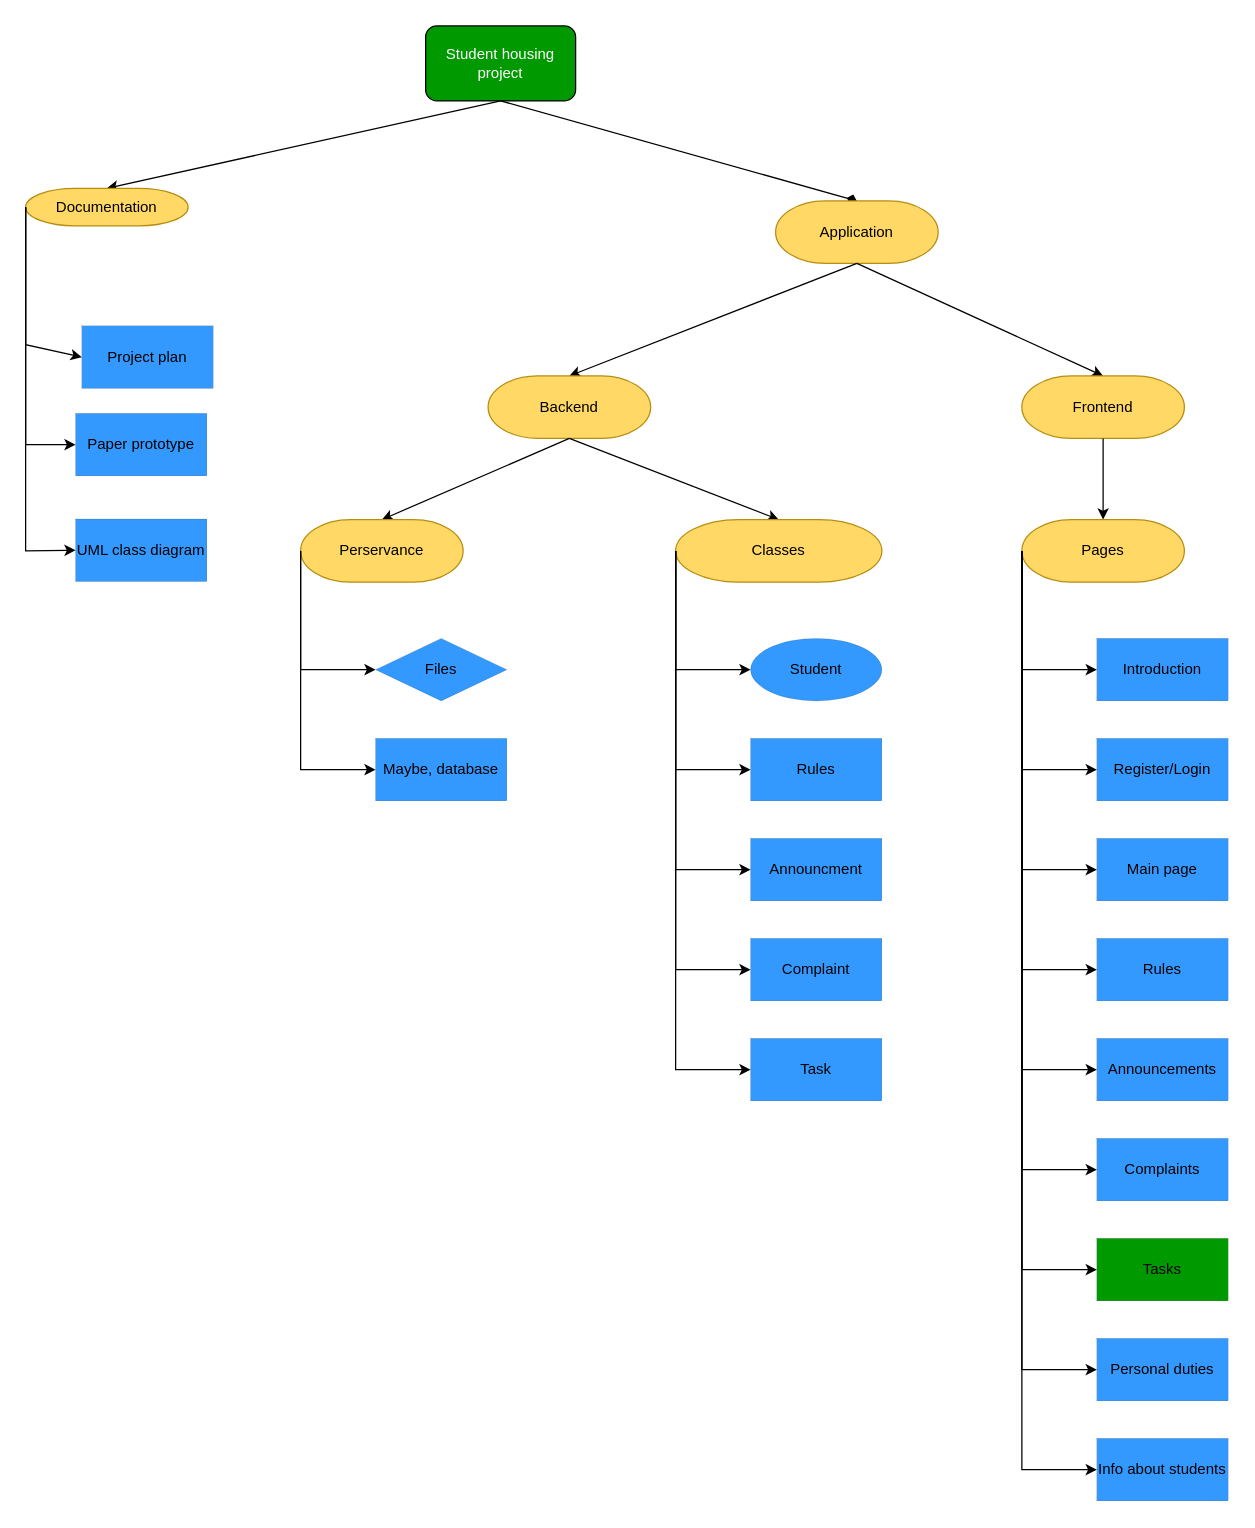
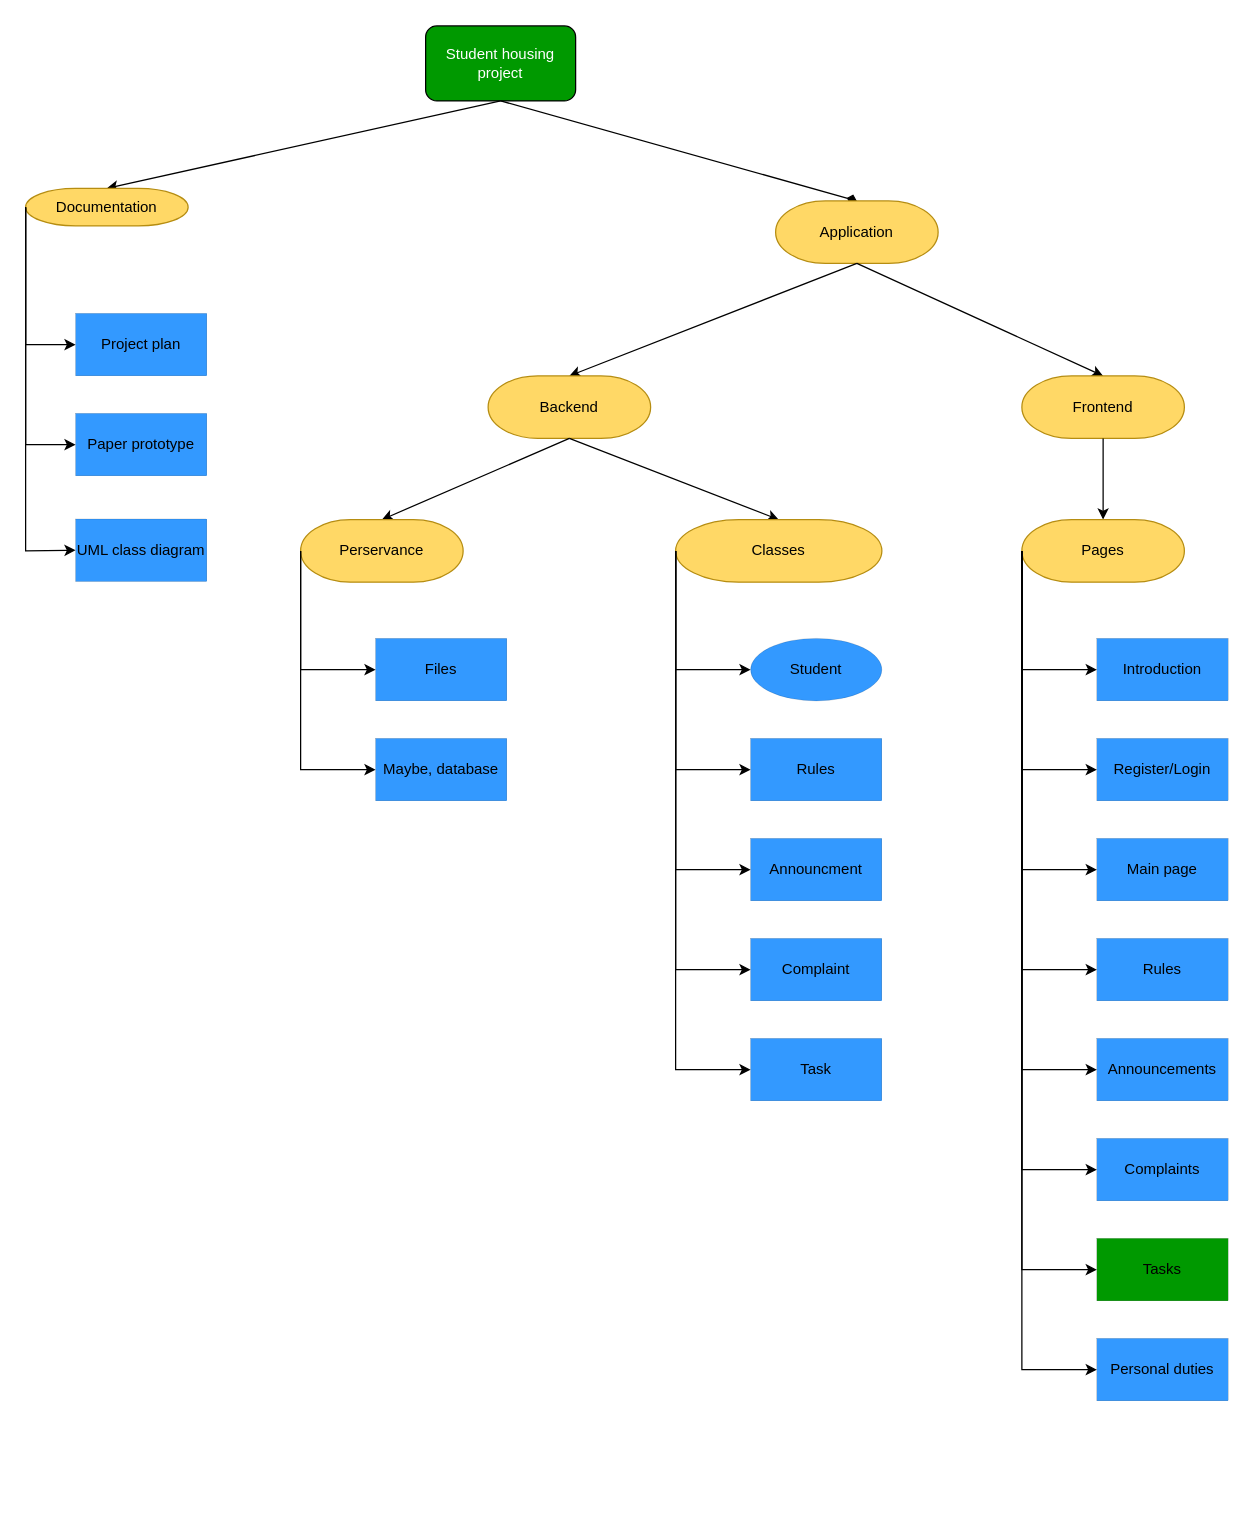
(148, 357) -> (141, 344)
(441, 669) -> (441, 669)
(1022, 1454) -> none
(1163, 1469) -> none
